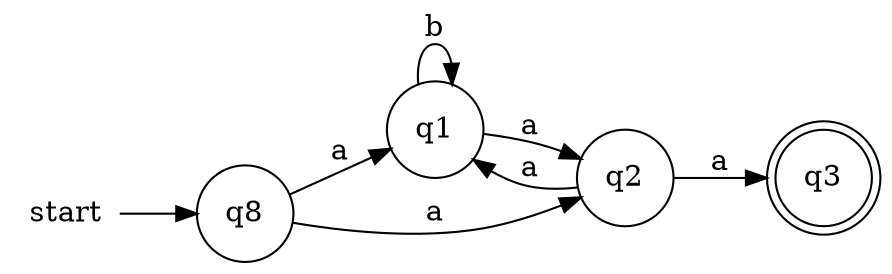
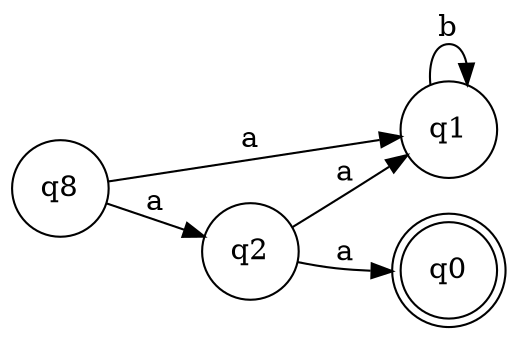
(523, 140) -> none
(824, 178) -> (449, 270)
(66, 214) -> none
